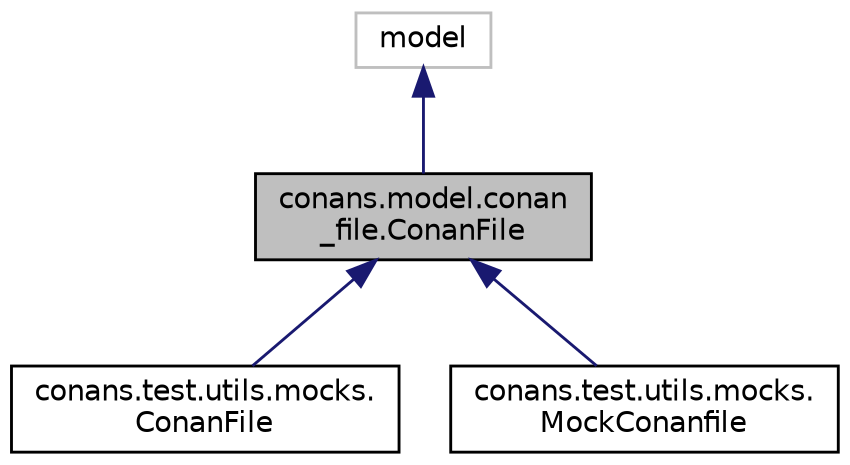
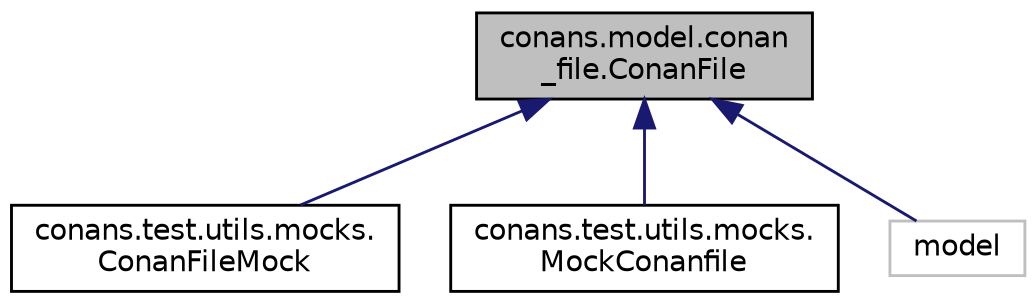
(423, 135) -> (827, 168)
(205, 409) -> (205, 248)
